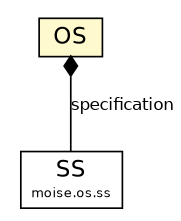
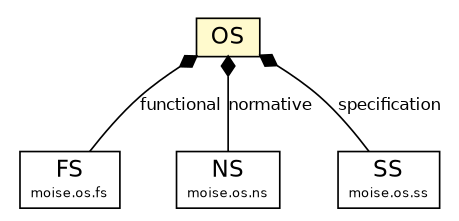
none -> (70, 180)
none -> (228, 180)
